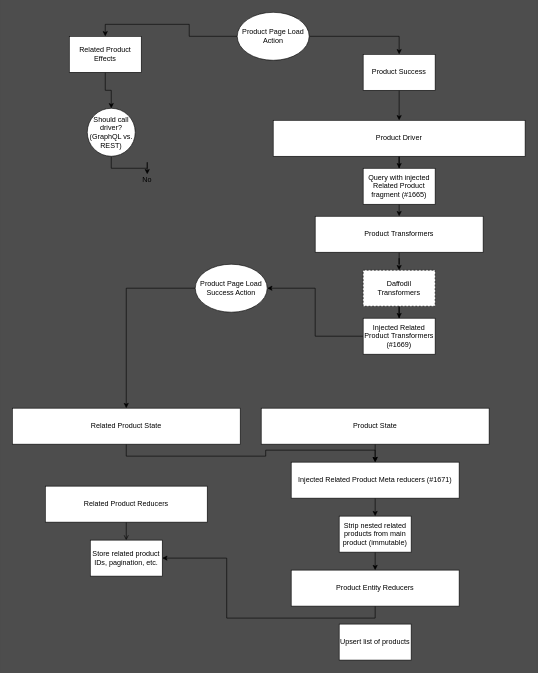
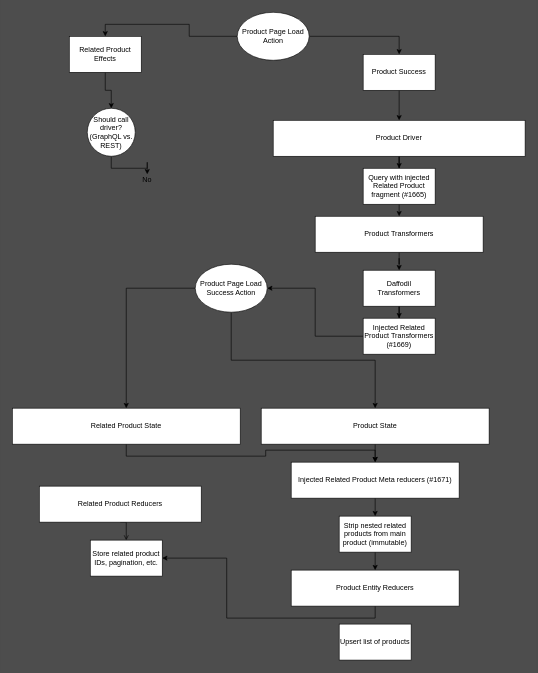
(399, 288) -> (399, 288)
none -> (231, 359)
(126, 504) -> (120, 504)
